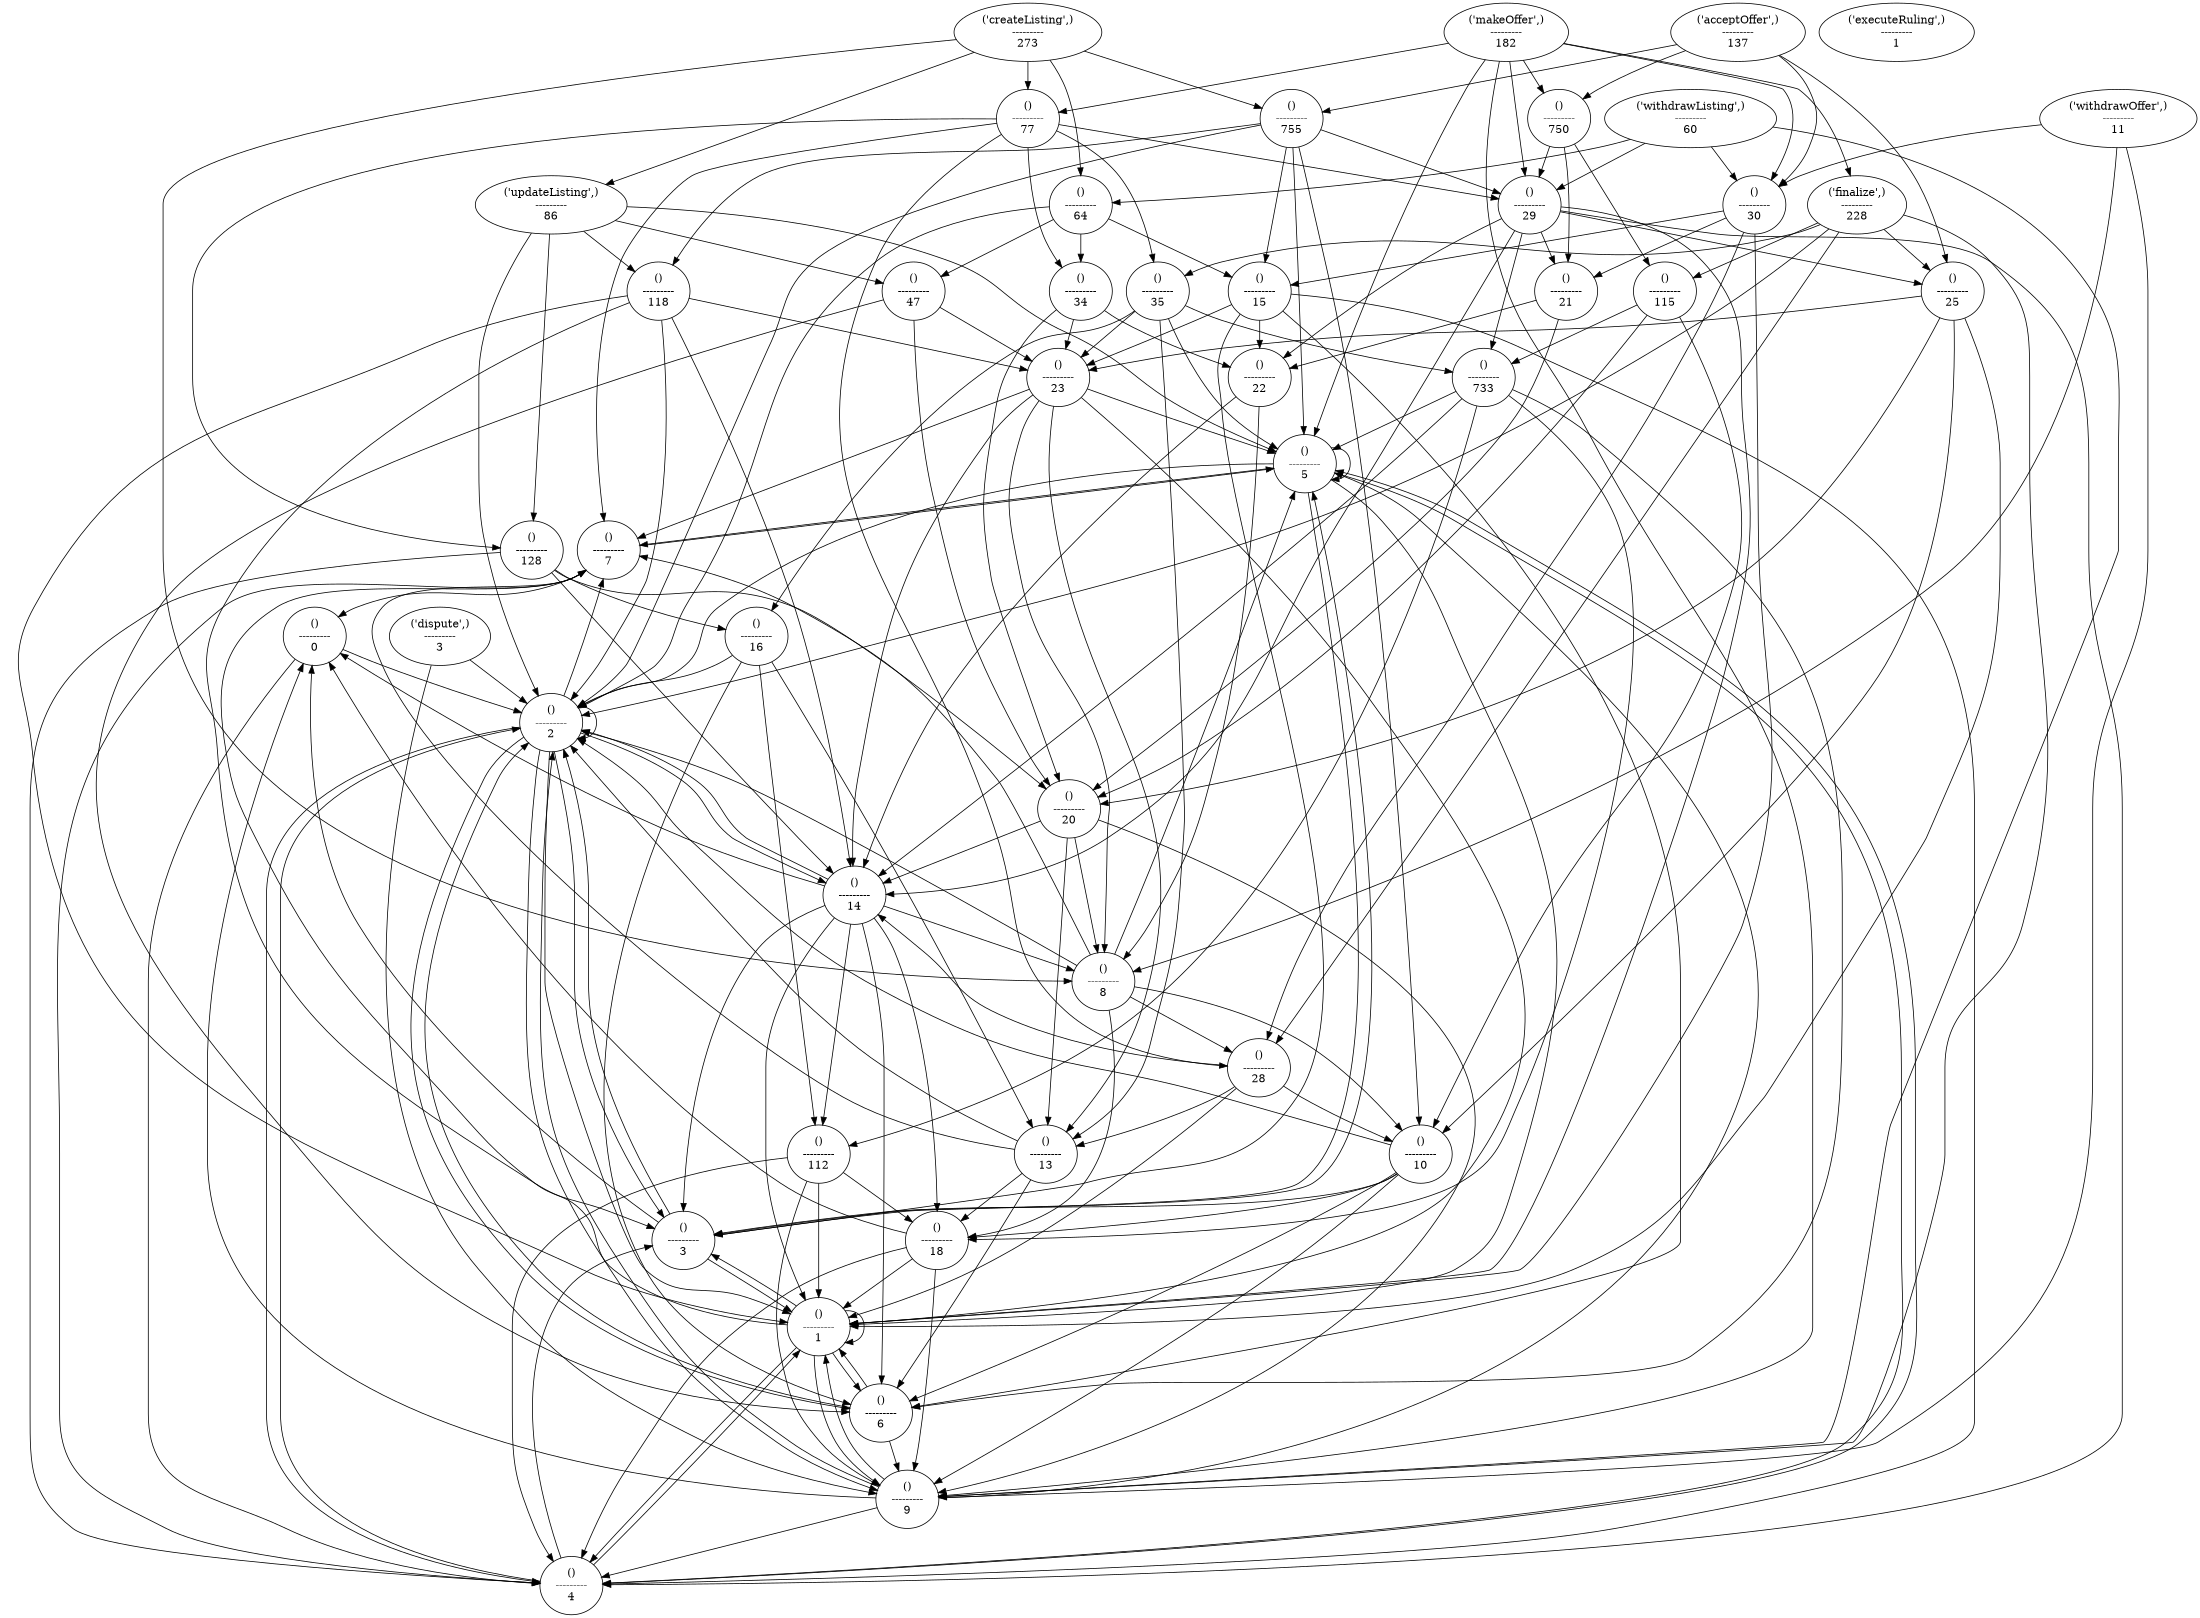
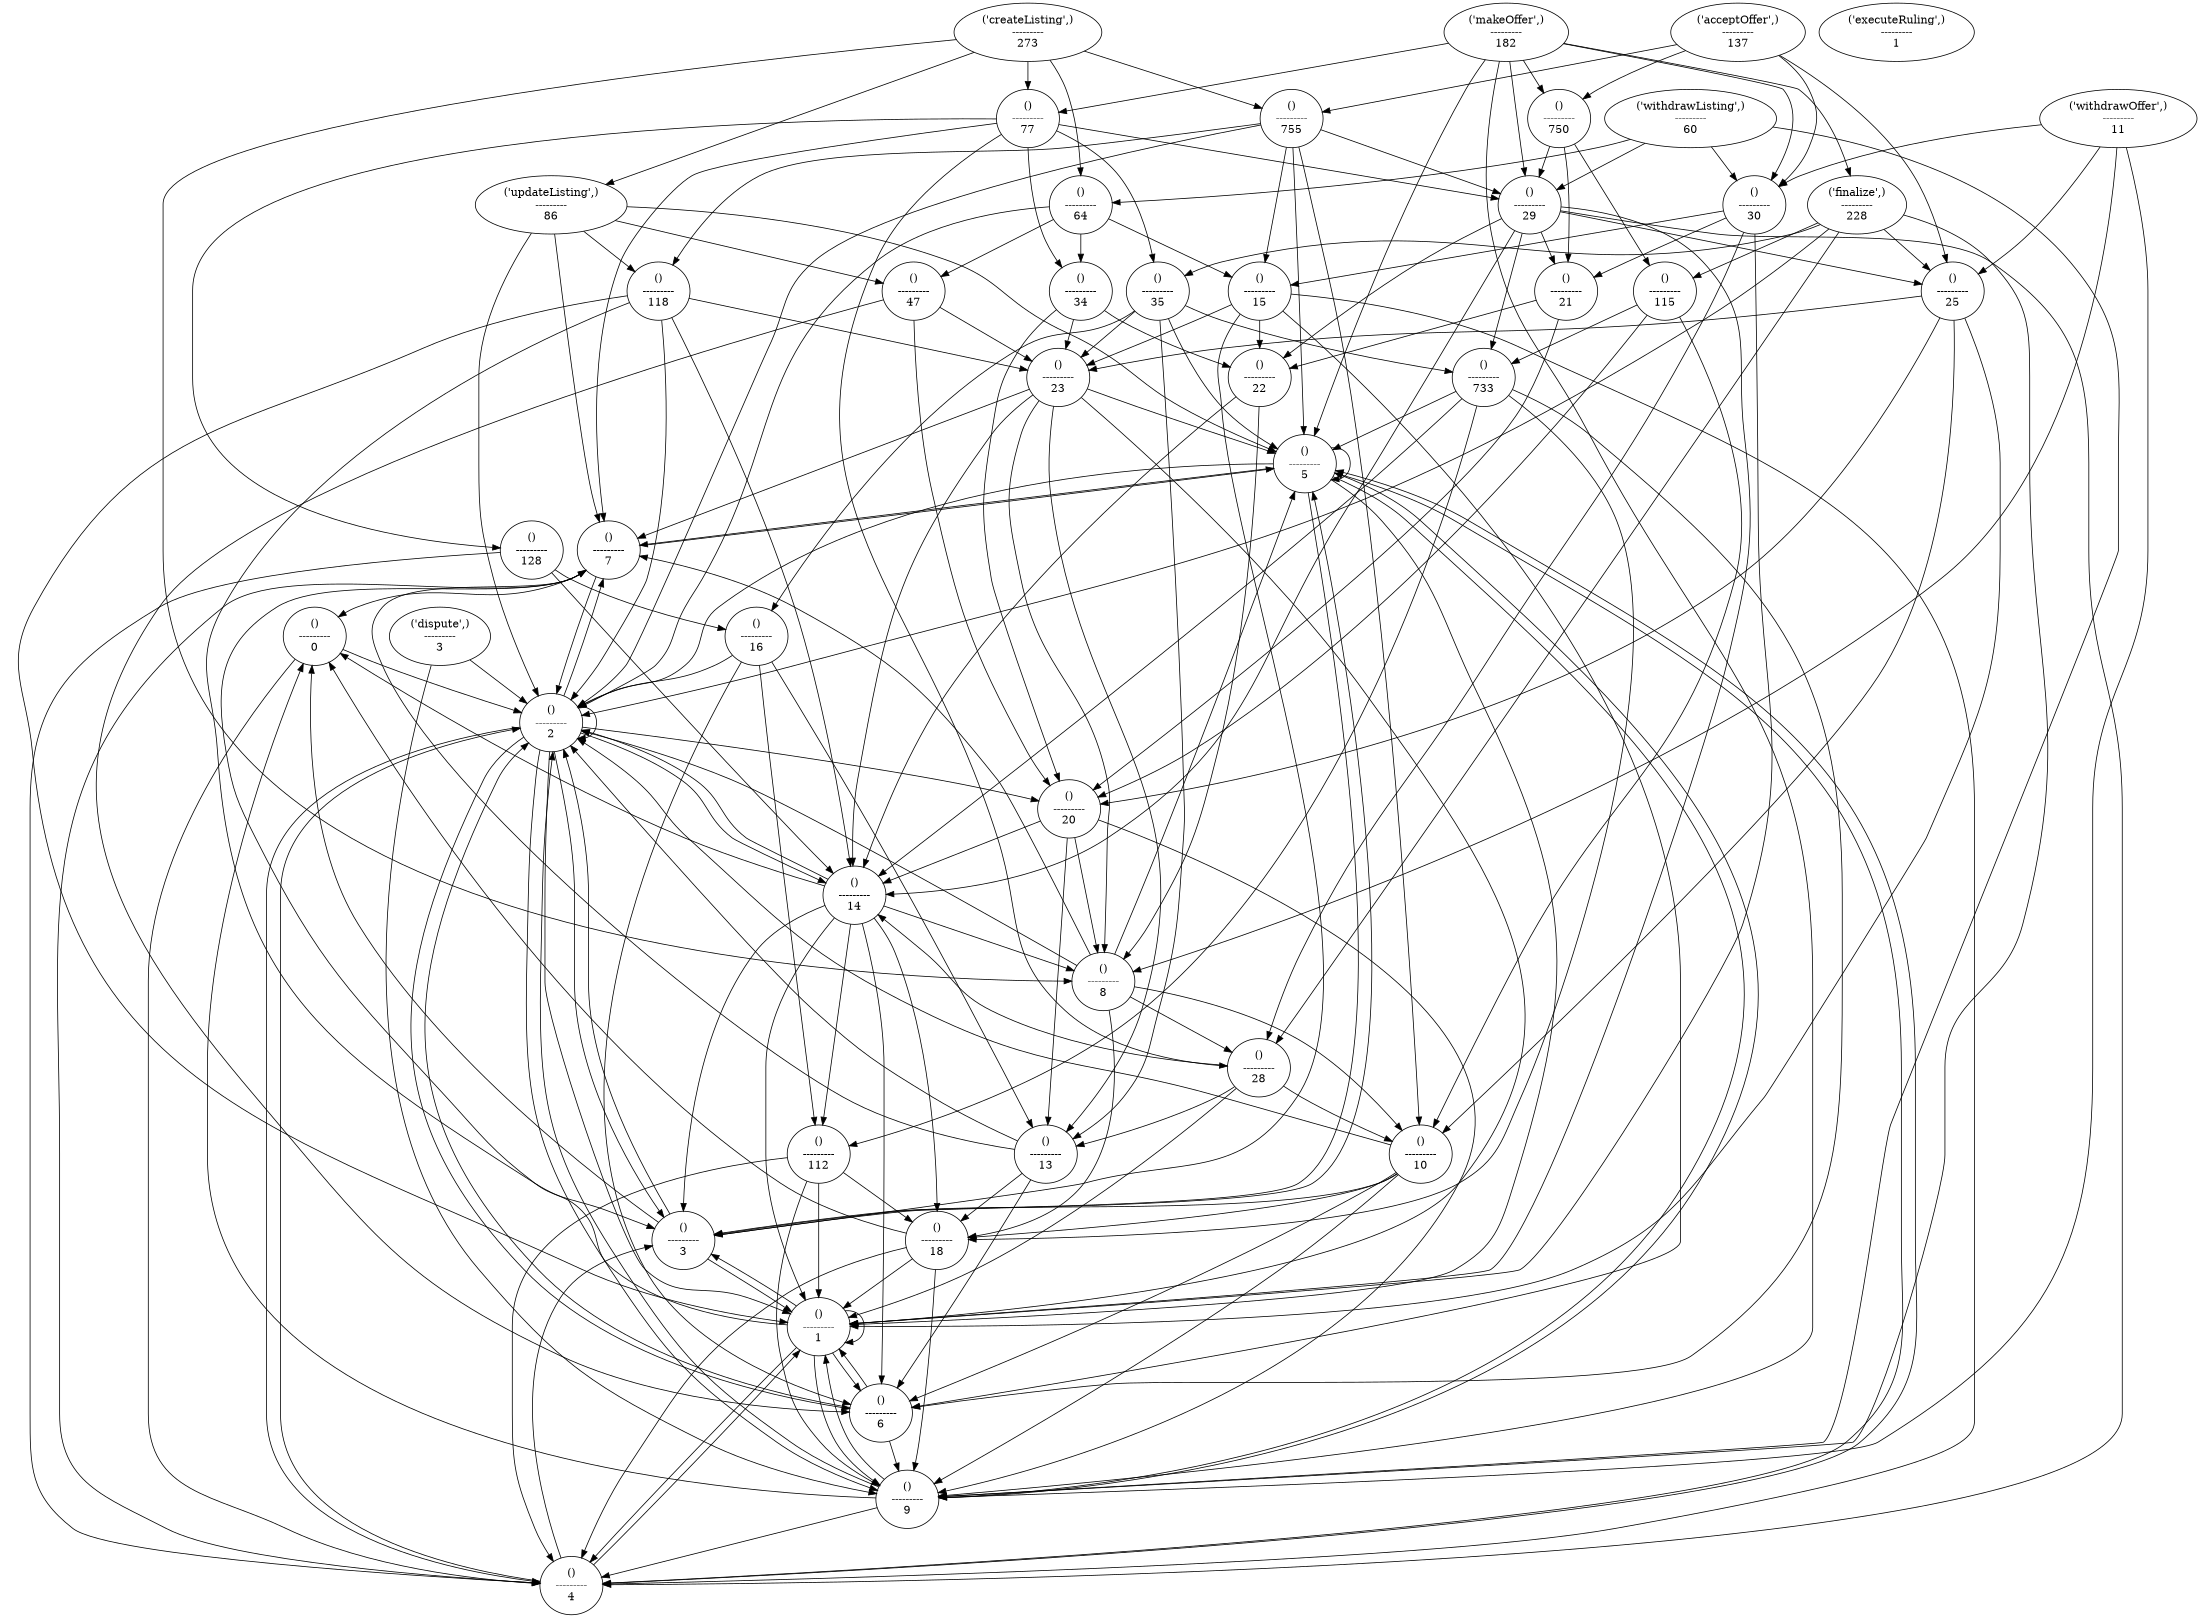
none -> (2048, 214)
(542, 374) -> (573, 375)
(756, 596) -> (807, 758)
none -> (576, 631)
none -> (1696, 1159)
